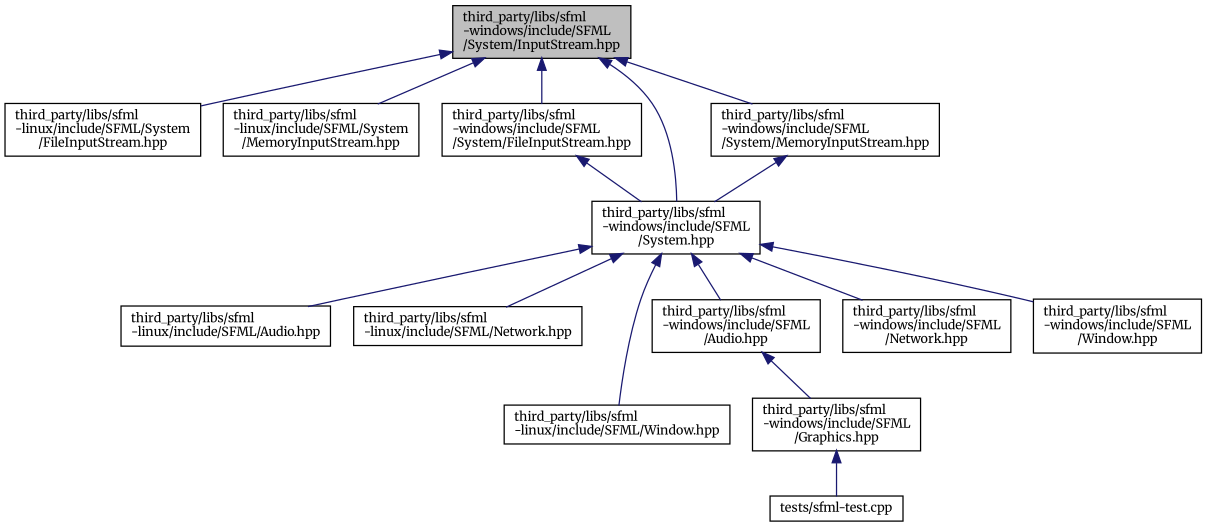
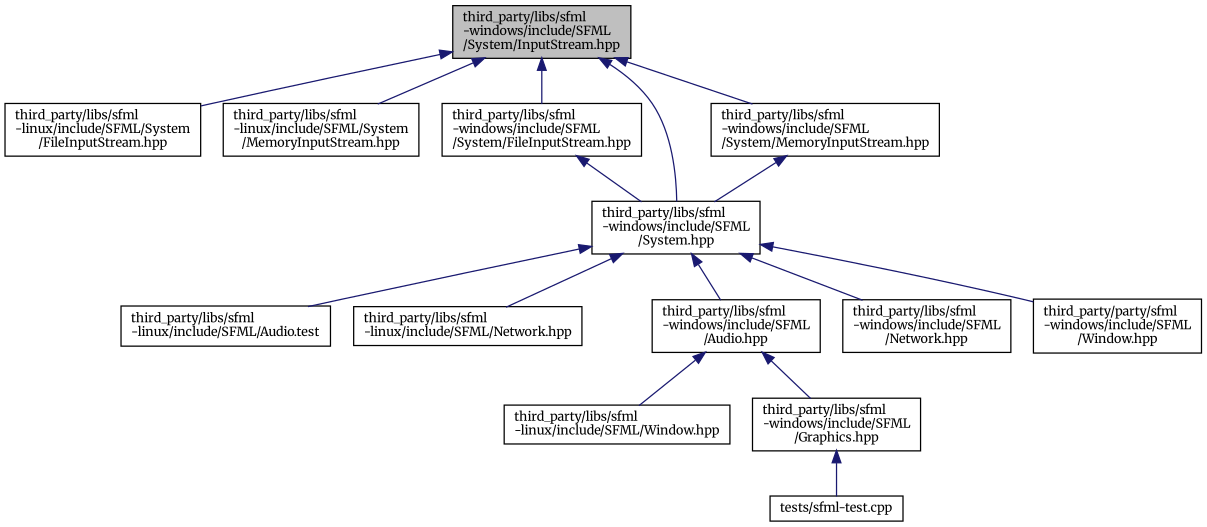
(226, 326) -> (226, 326)
(1117, 326) -> (1117, 326)
(631, 333) -> (667, 383)
